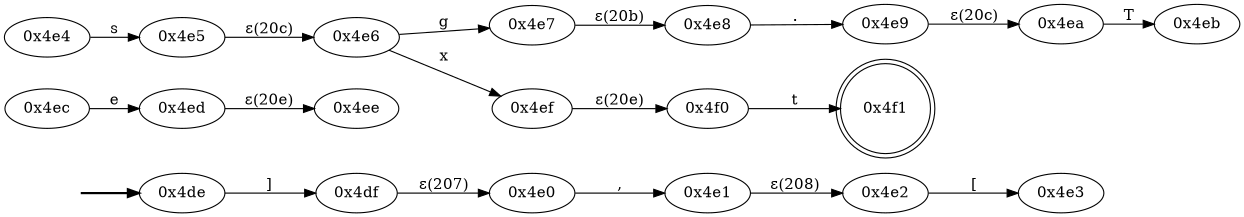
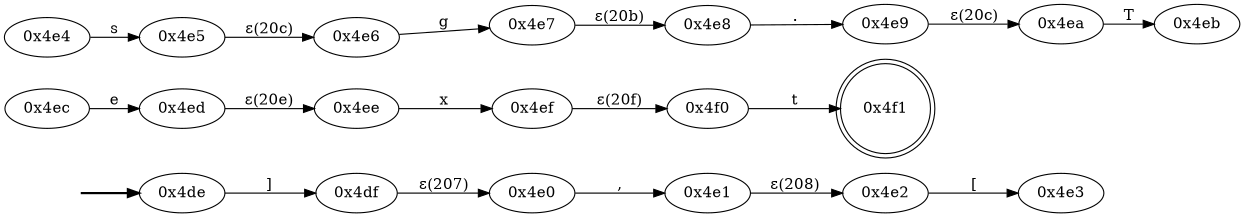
(440, 71) -> (440, 109)
(620, 100) -> (620, 100)
